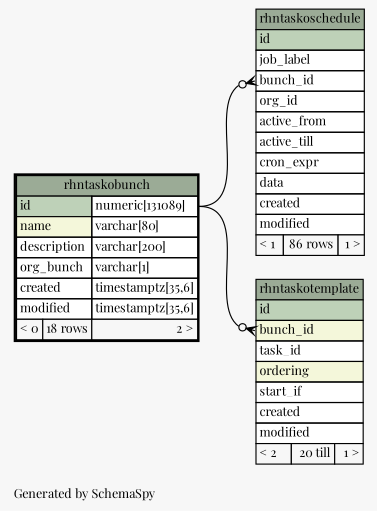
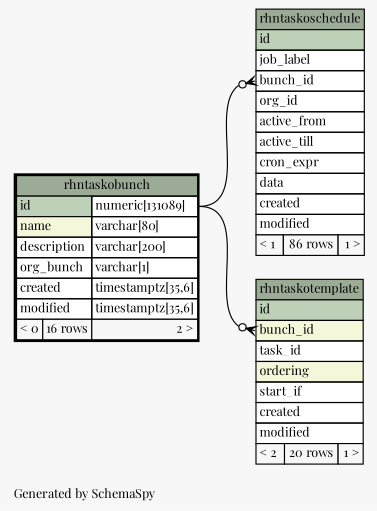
(67, 329) -> (67, 329)
(315, 453) -> (312, 453)
